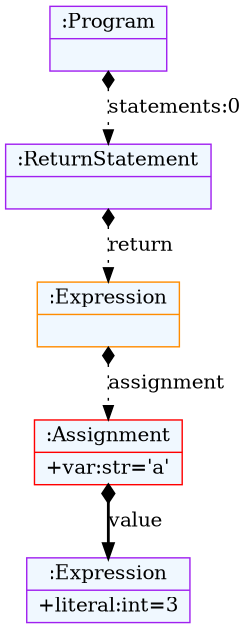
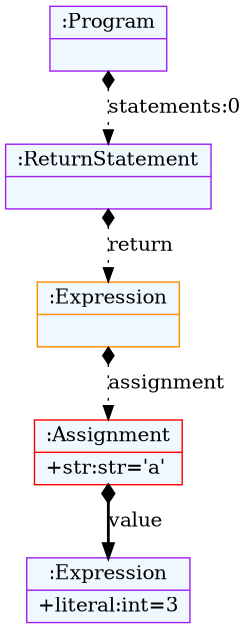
(108, 468) -> (106, 468)
